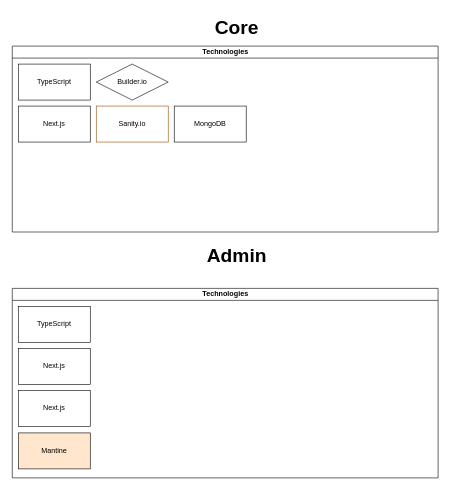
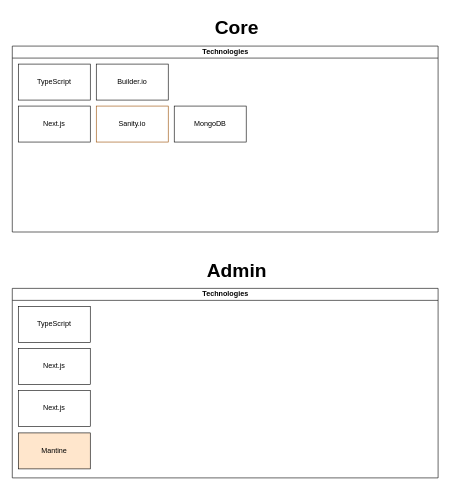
(132, 82) -> (132, 82)
(237, 255) -> (237, 270)
